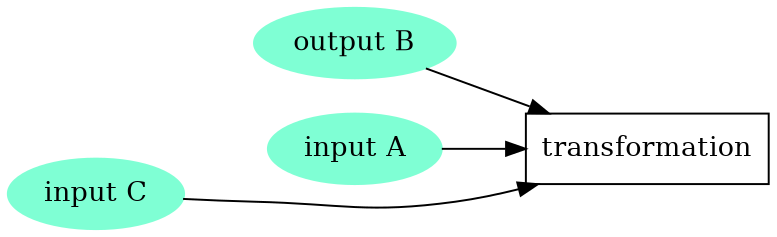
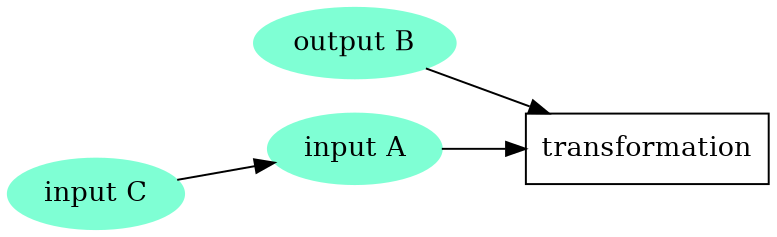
(352, 207) -> (216, 173)
